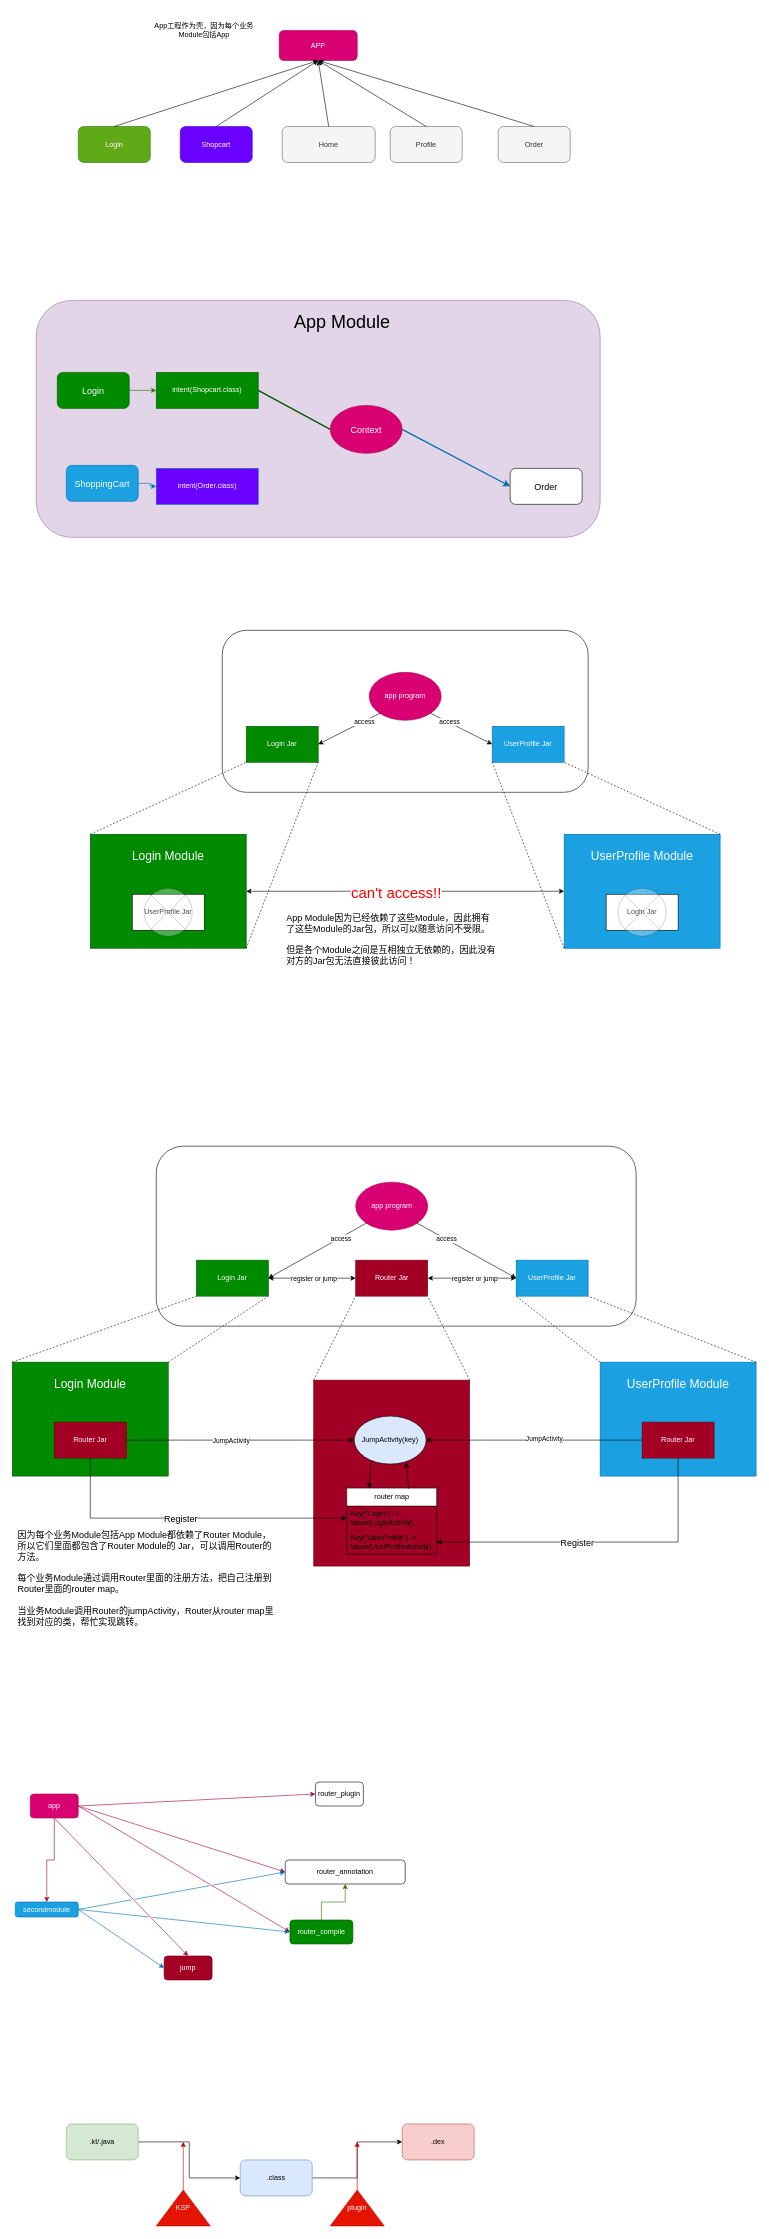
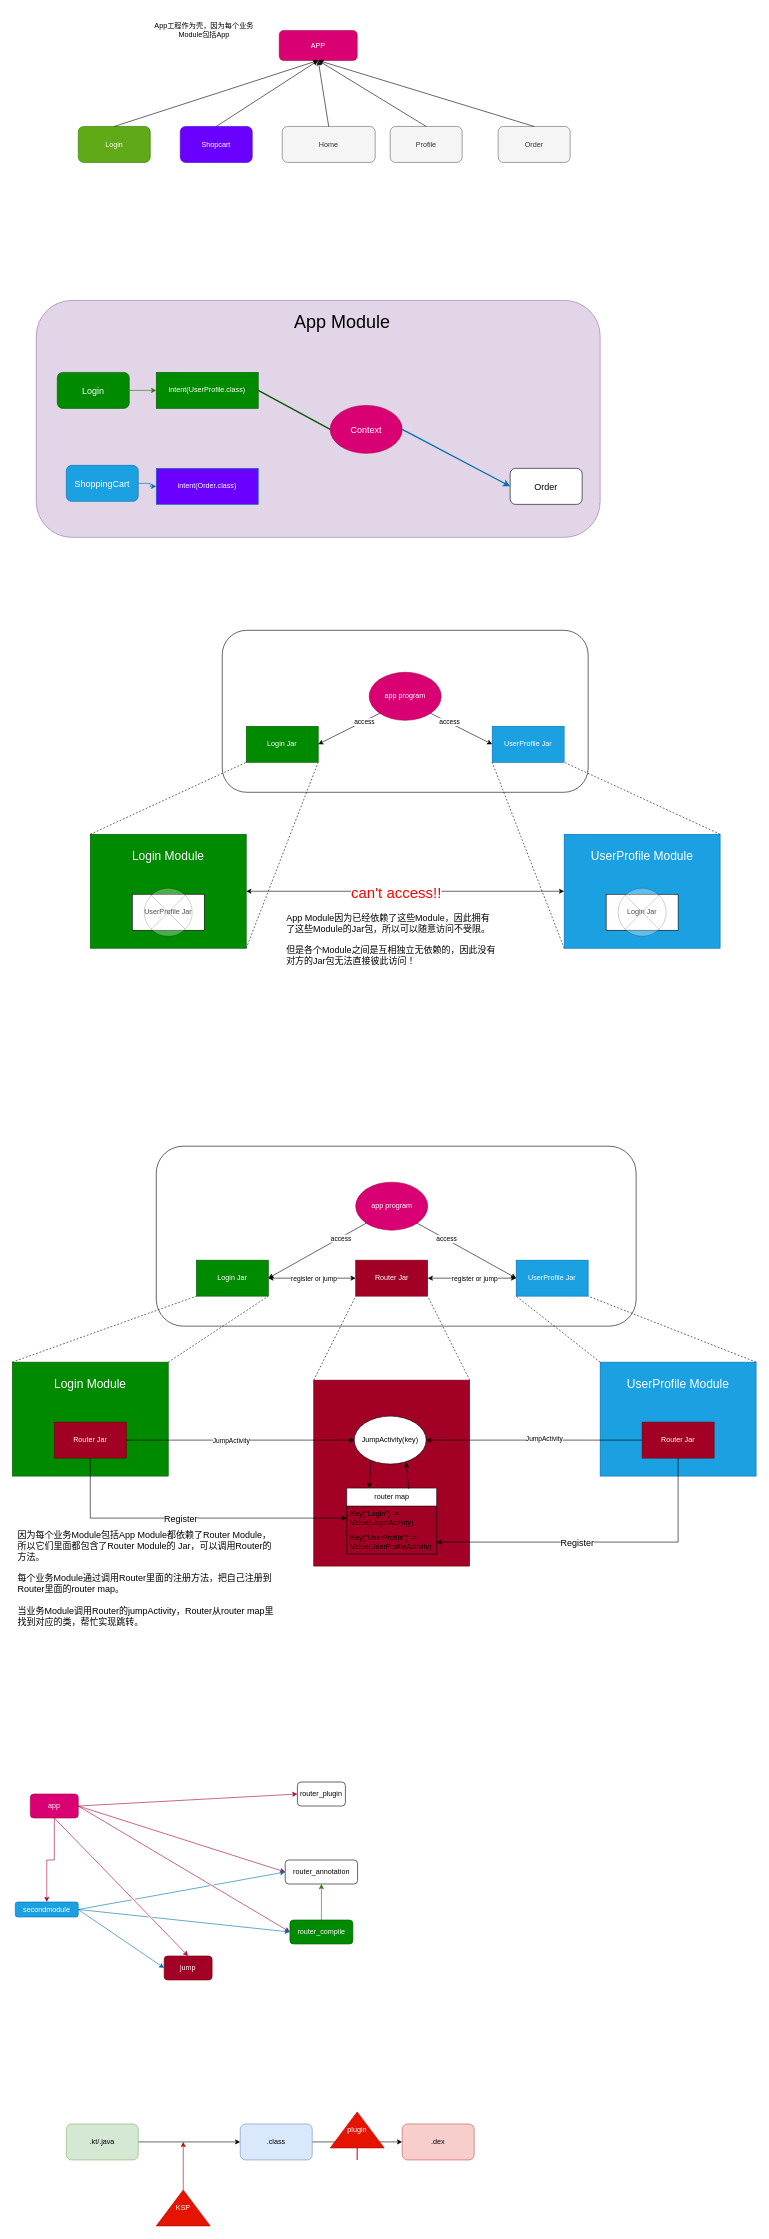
(207, 390) -> (207, 390)
(390, 1440) -> (390, 1440)
(339, 1794) -> (321, 1794)
(345, 1872) -> (321, 1872)
(276, 2178) -> (276, 2142)
(357, 2208) -> (357, 2130)
